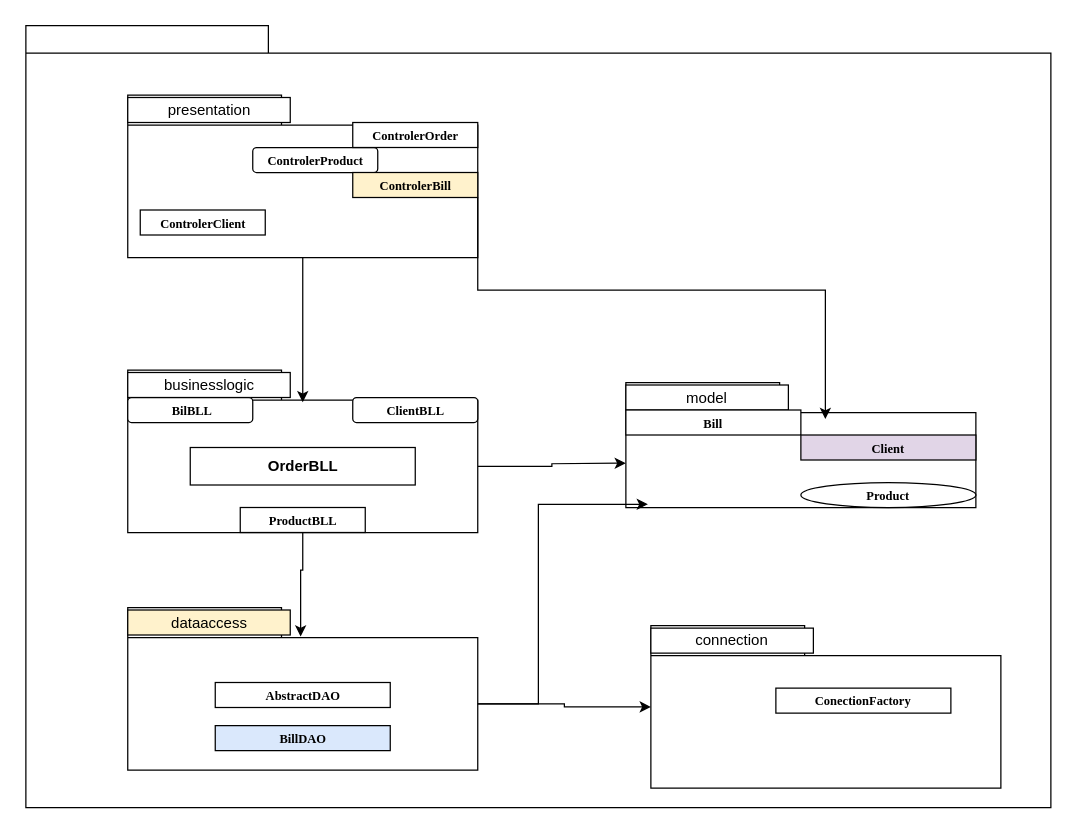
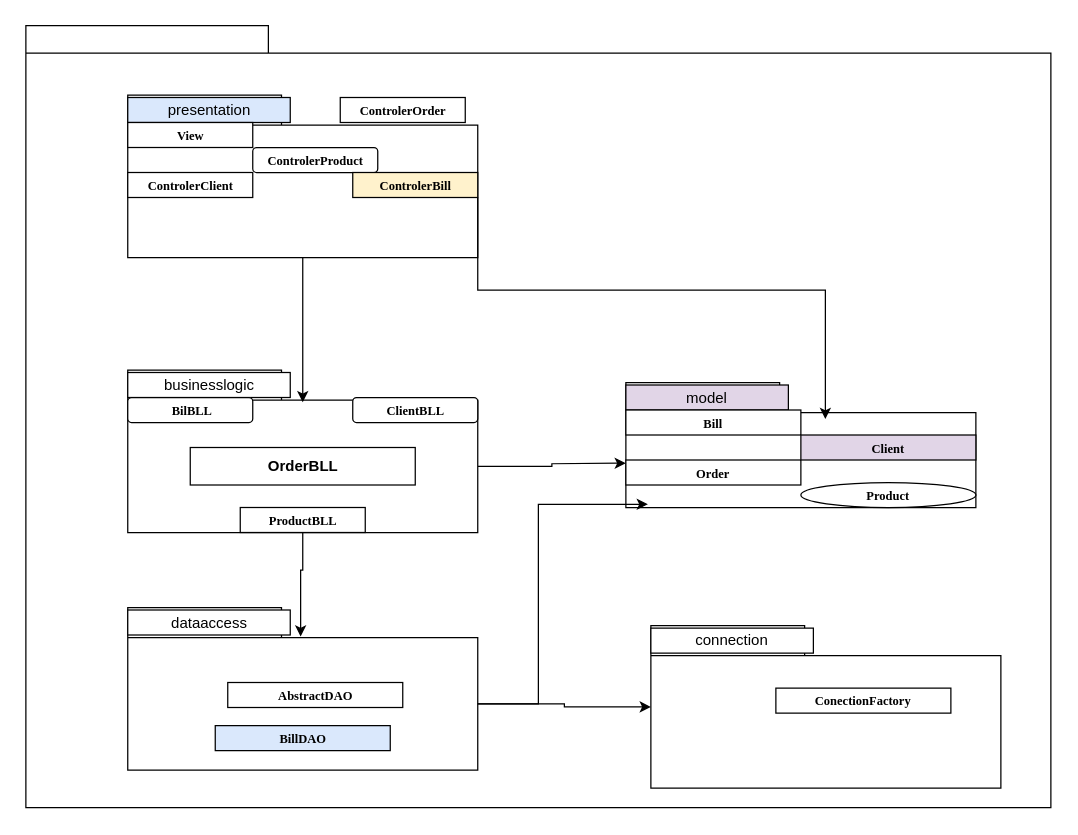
(209, 110) -> (209, 110)
none -> (190, 135)
(415, 135) -> (403, 110)
(203, 223) -> (190, 185)
(707, 398) -> (707, 398)
none -> (713, 473)
(209, 623) -> (209, 623)
(303, 695) -> (315, 695)
